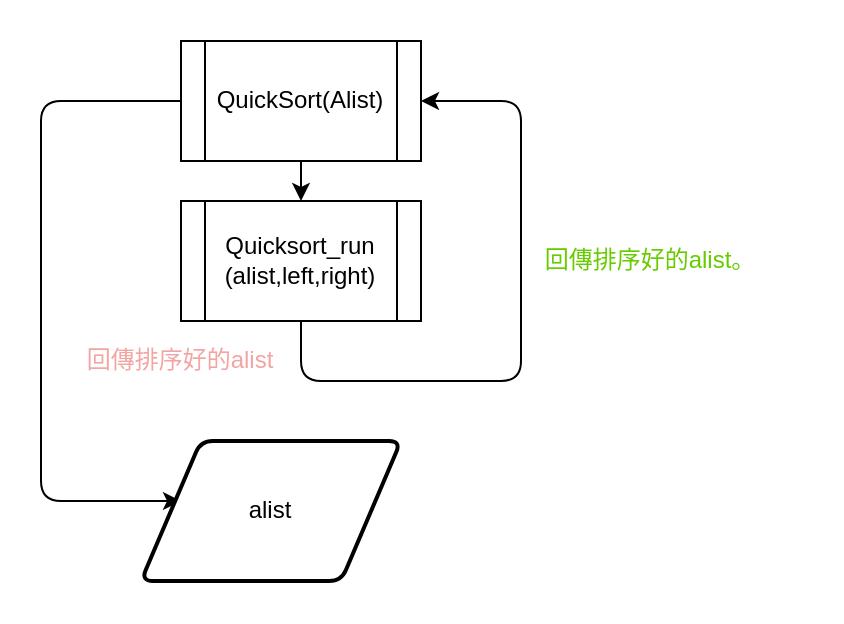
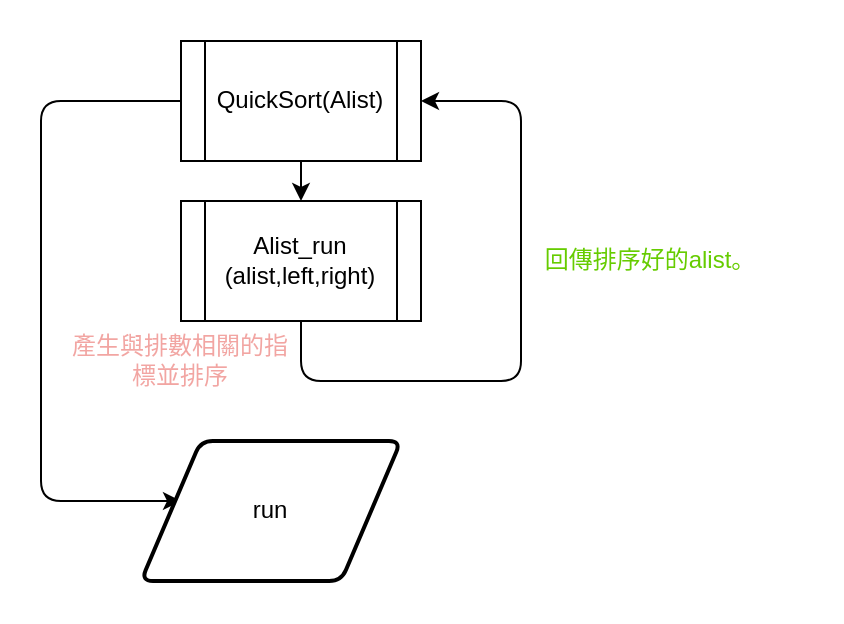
(301, 261) -> (301, 261)
(181, 361) -> (181, 361)
(271, 511) -> (271, 511)
